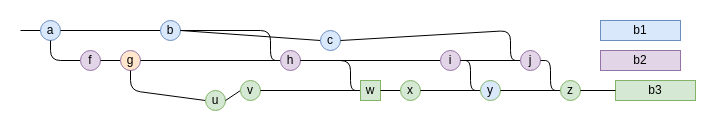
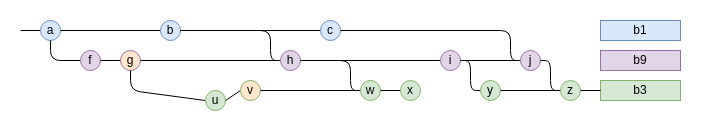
(331, 41) -> (331, 31)
(641, 61) -> (641, 61)
(251, 91) -> (251, 91)
(371, 91) -> (371, 91)
(446, 91) -> none
(491, 91) -> (491, 91)
(656, 91) -> (641, 91)
